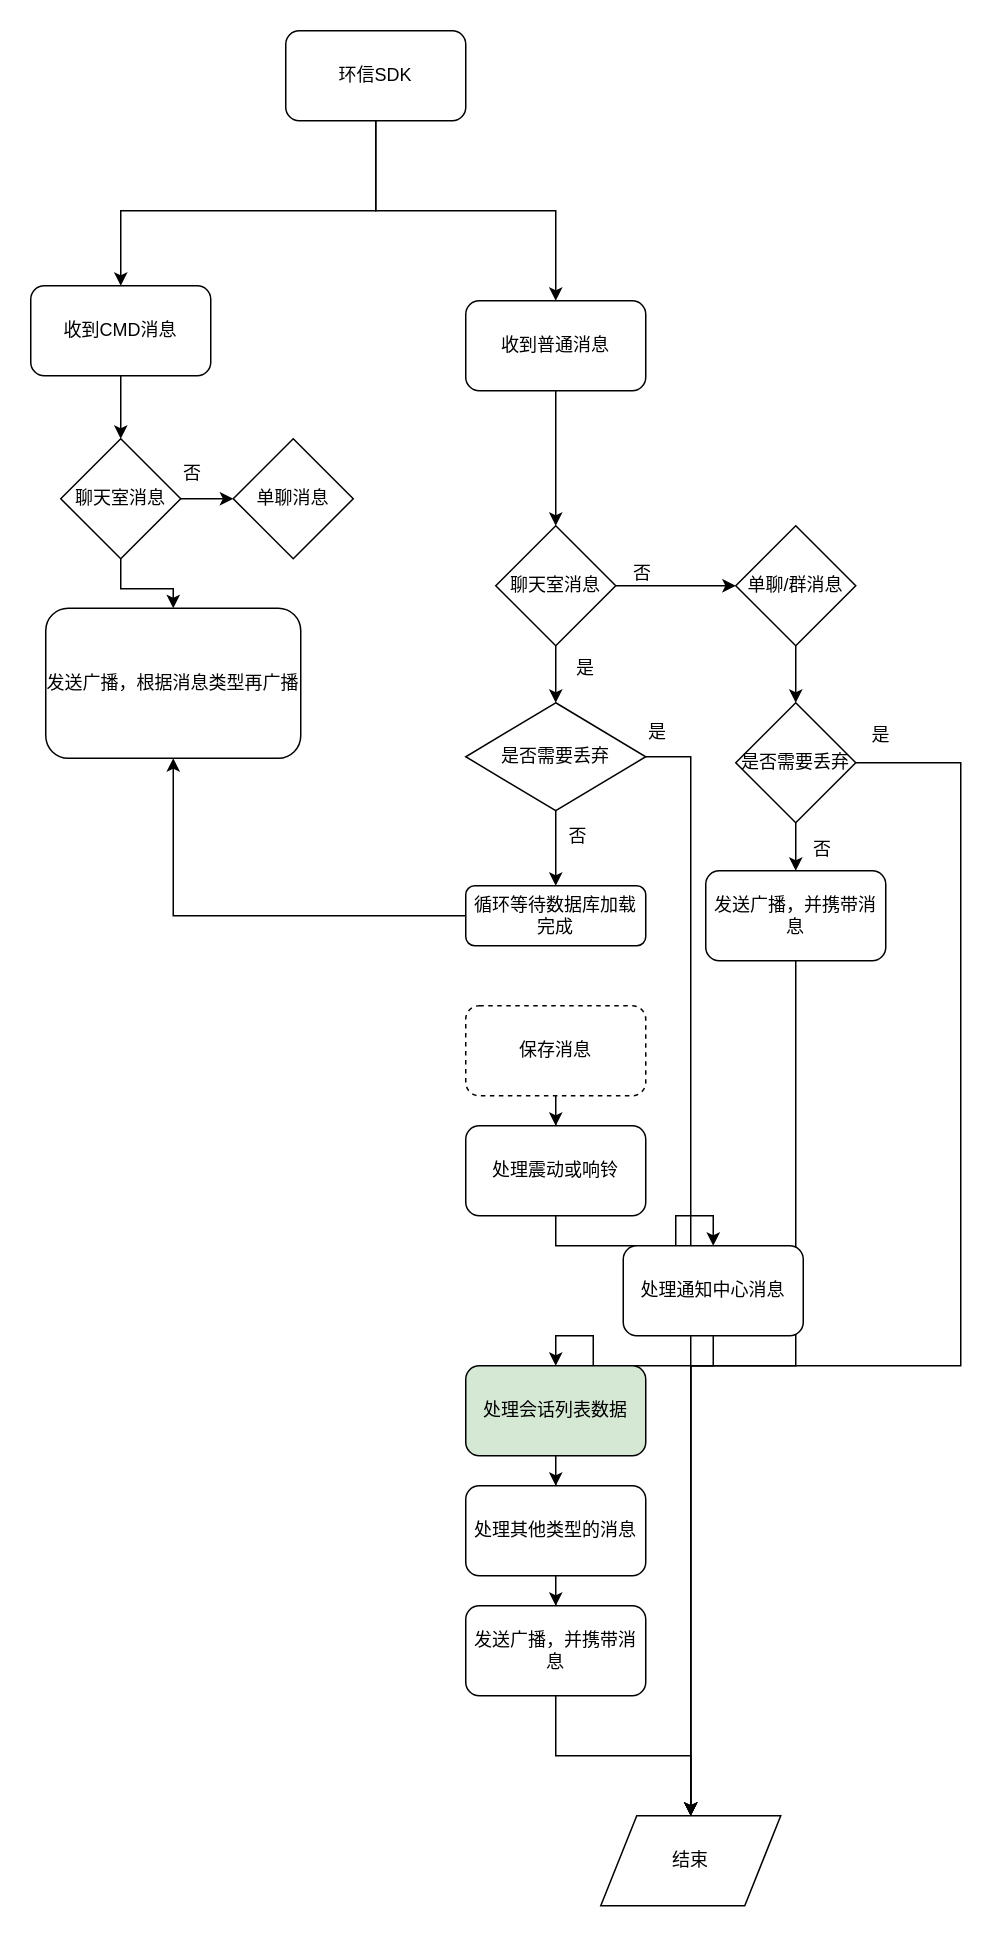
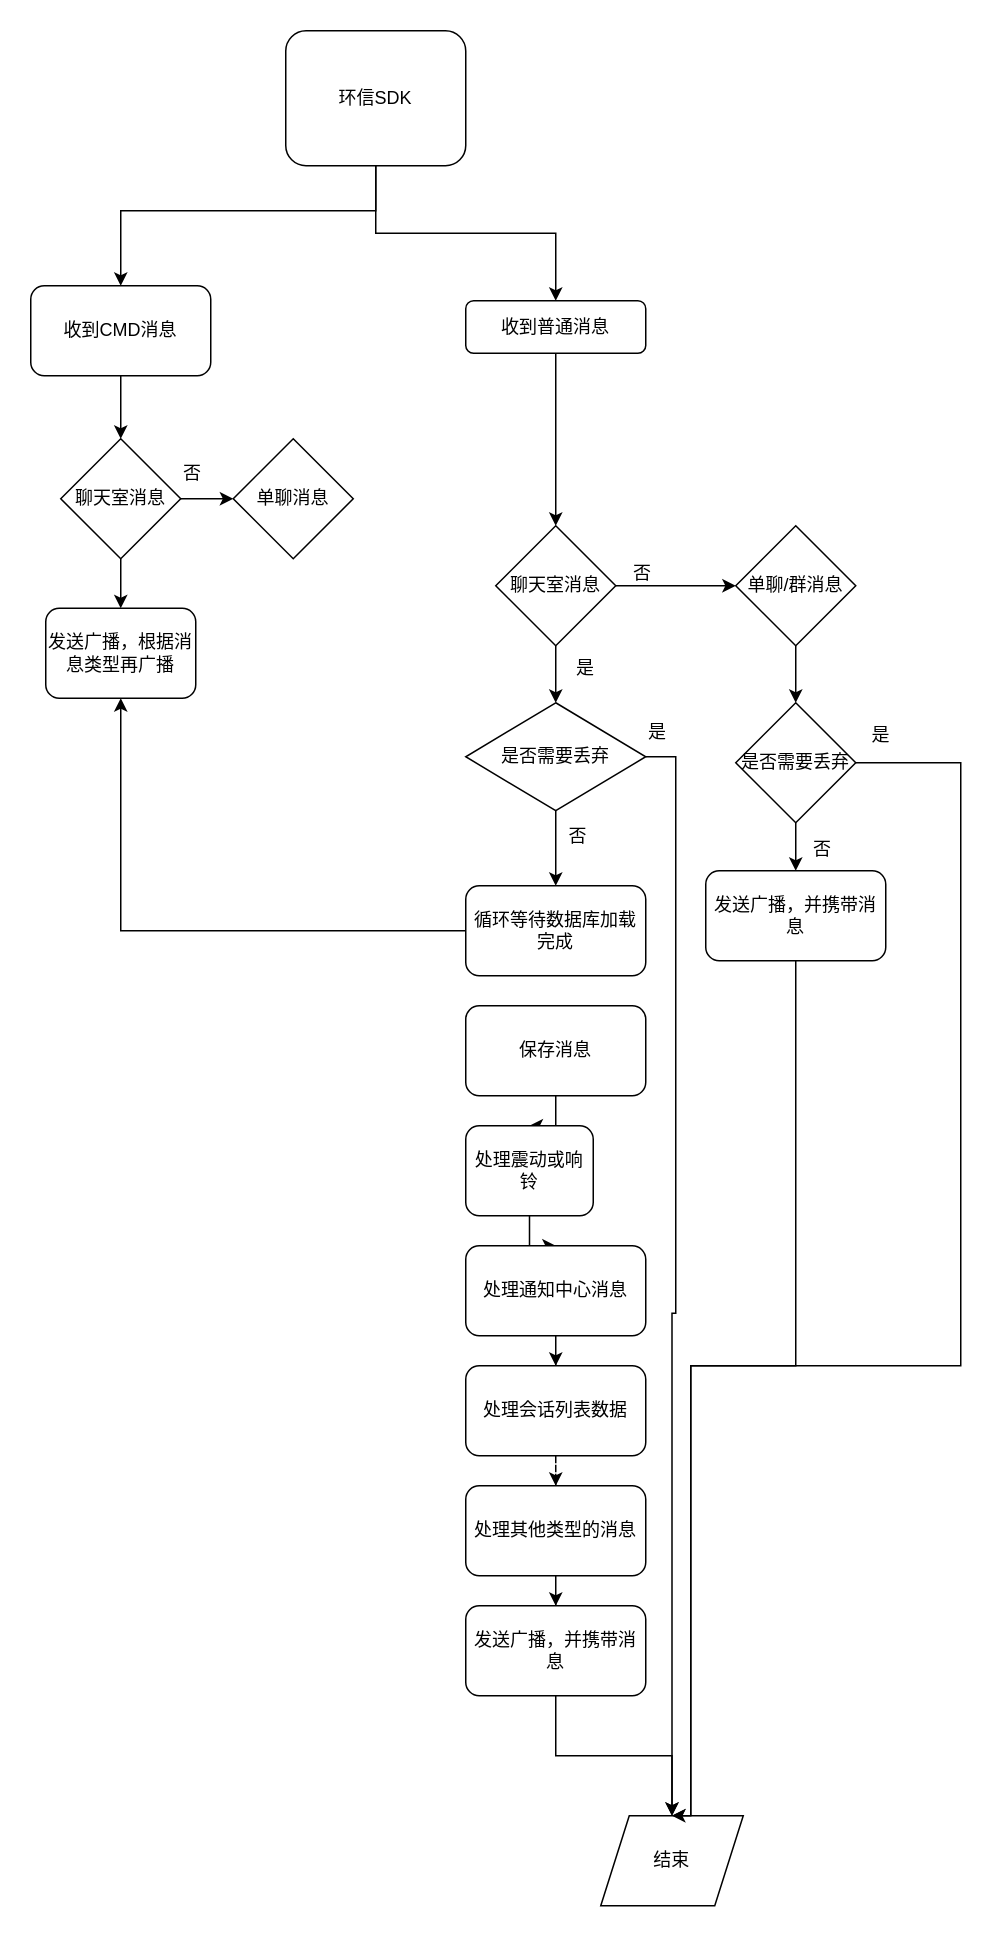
(376, 76) -> (376, 98)
(556, 346) -> (556, 327)
(173, 683) -> (121, 653)
(556, 916) -> (556, 931)
(556, 1051) -> (556, 1051)
(556, 1171) -> (530, 1171)
(713, 1291) -> (556, 1291)
(556, 1411) -> (556, 1411)
(556, 1466) -> (556, 1466)
(691, 1861) -> (672, 1861)
